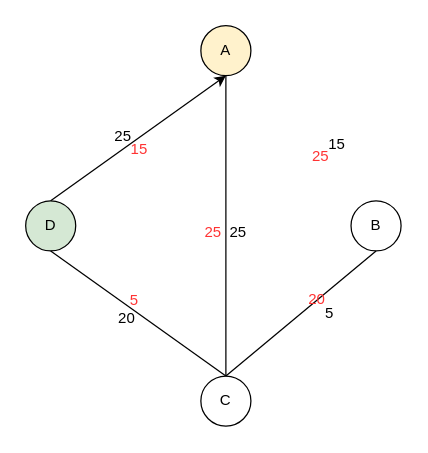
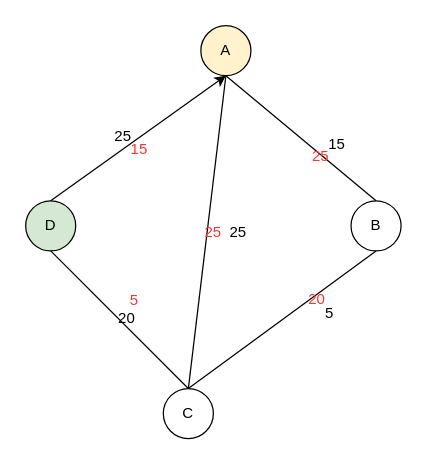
none -> (301, 138)
(226, 401) -> (188, 413)
